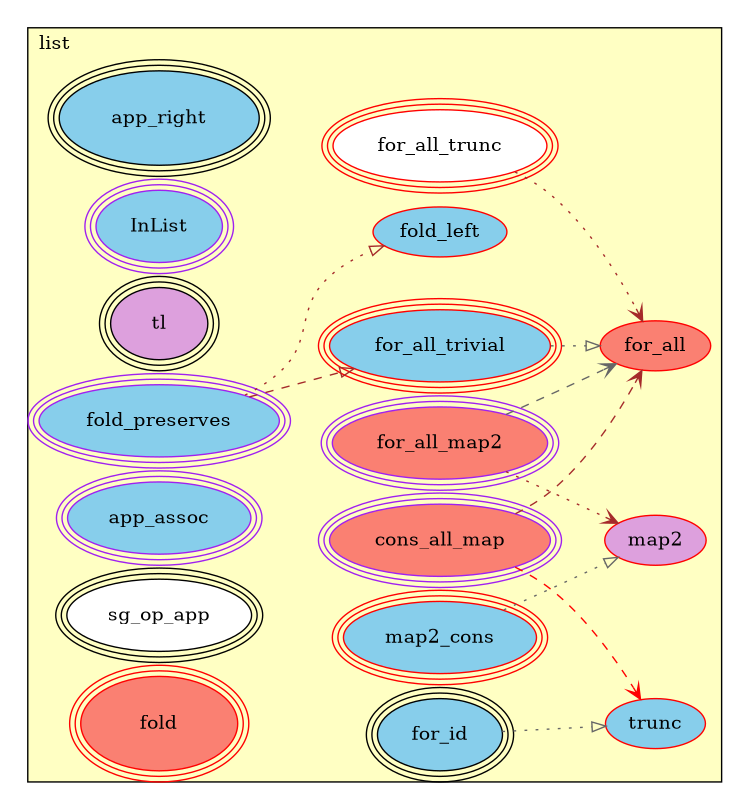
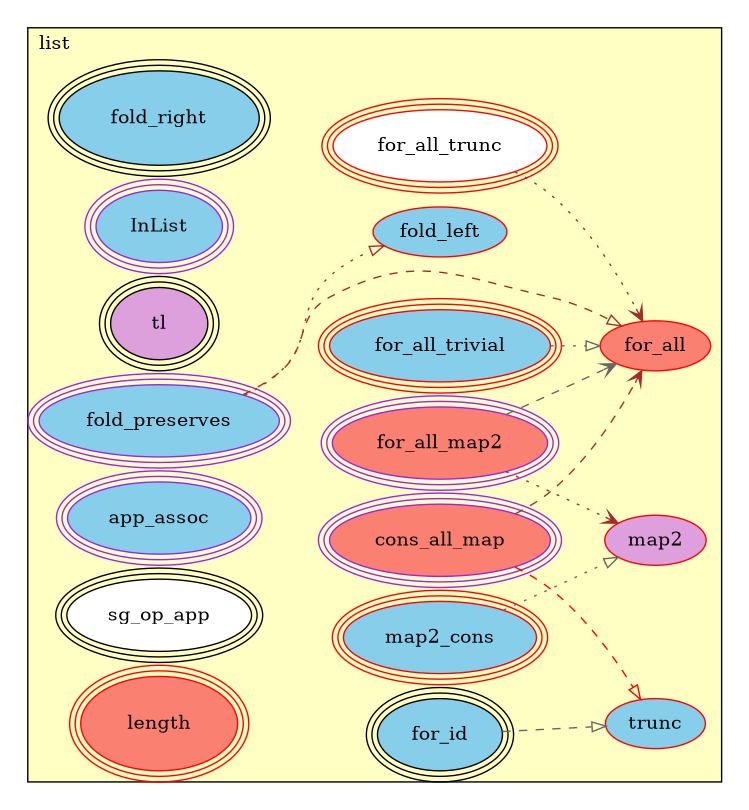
(159, 118) -> (159, 118)
(295, 385) -> (403, 273)
(582, 619) -> (582, 619)
(159, 724) -> (159, 724)
(547, 729) -> (547, 729)
